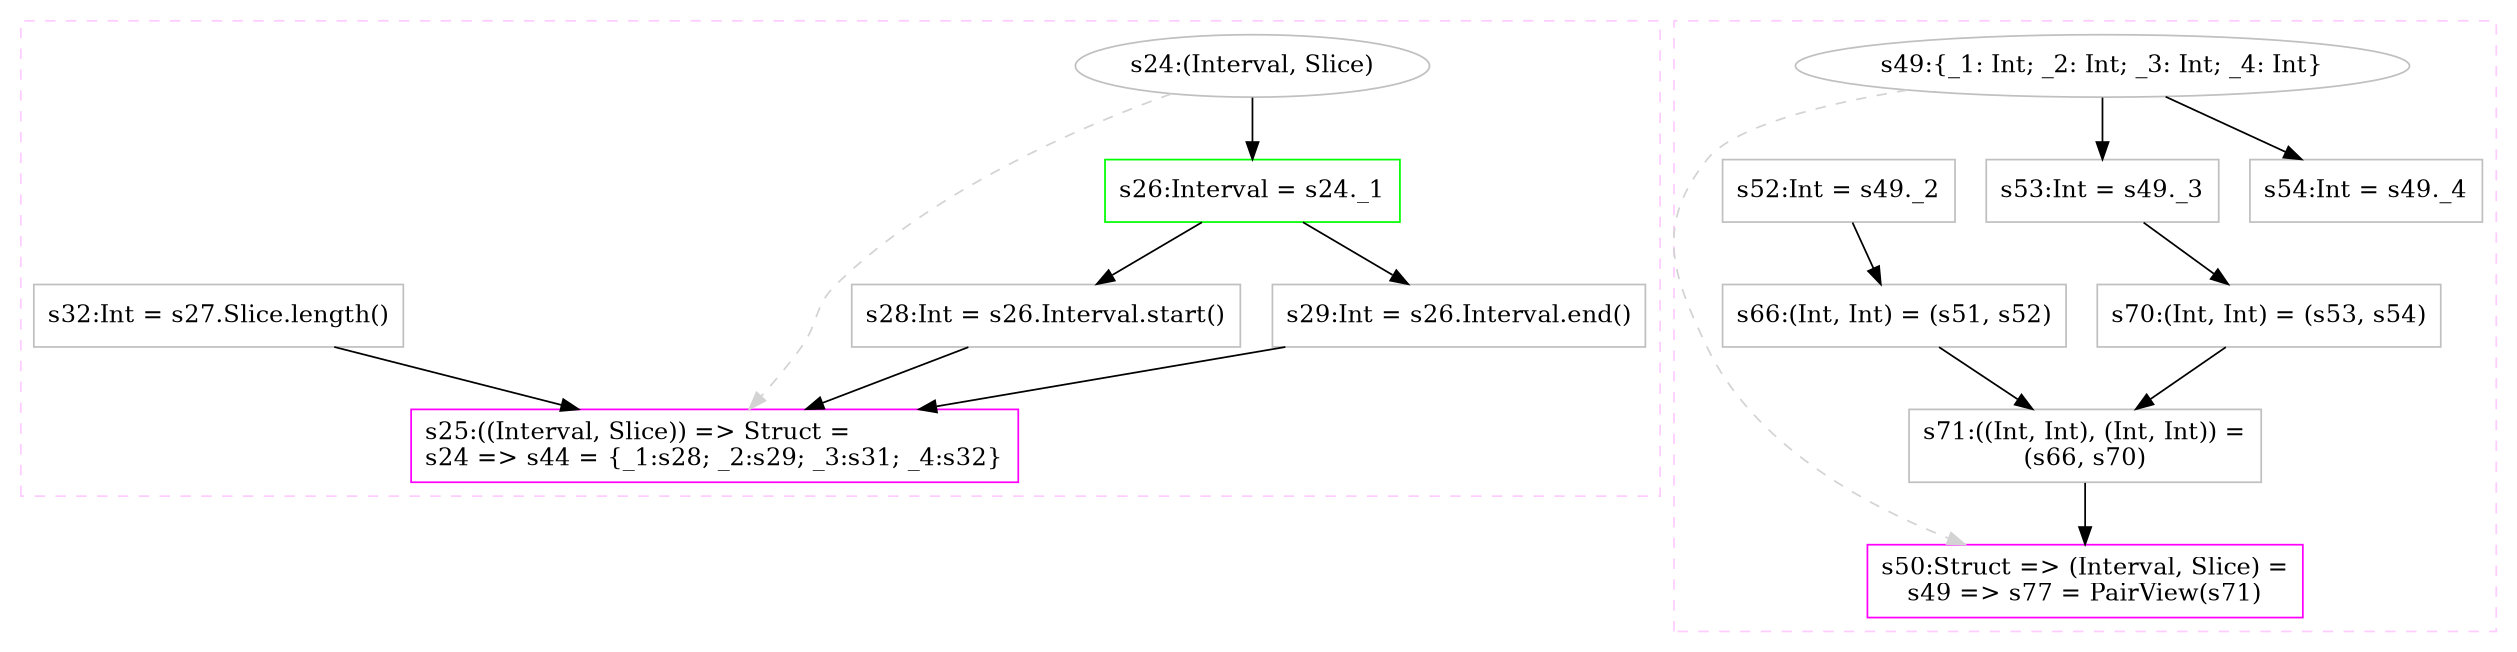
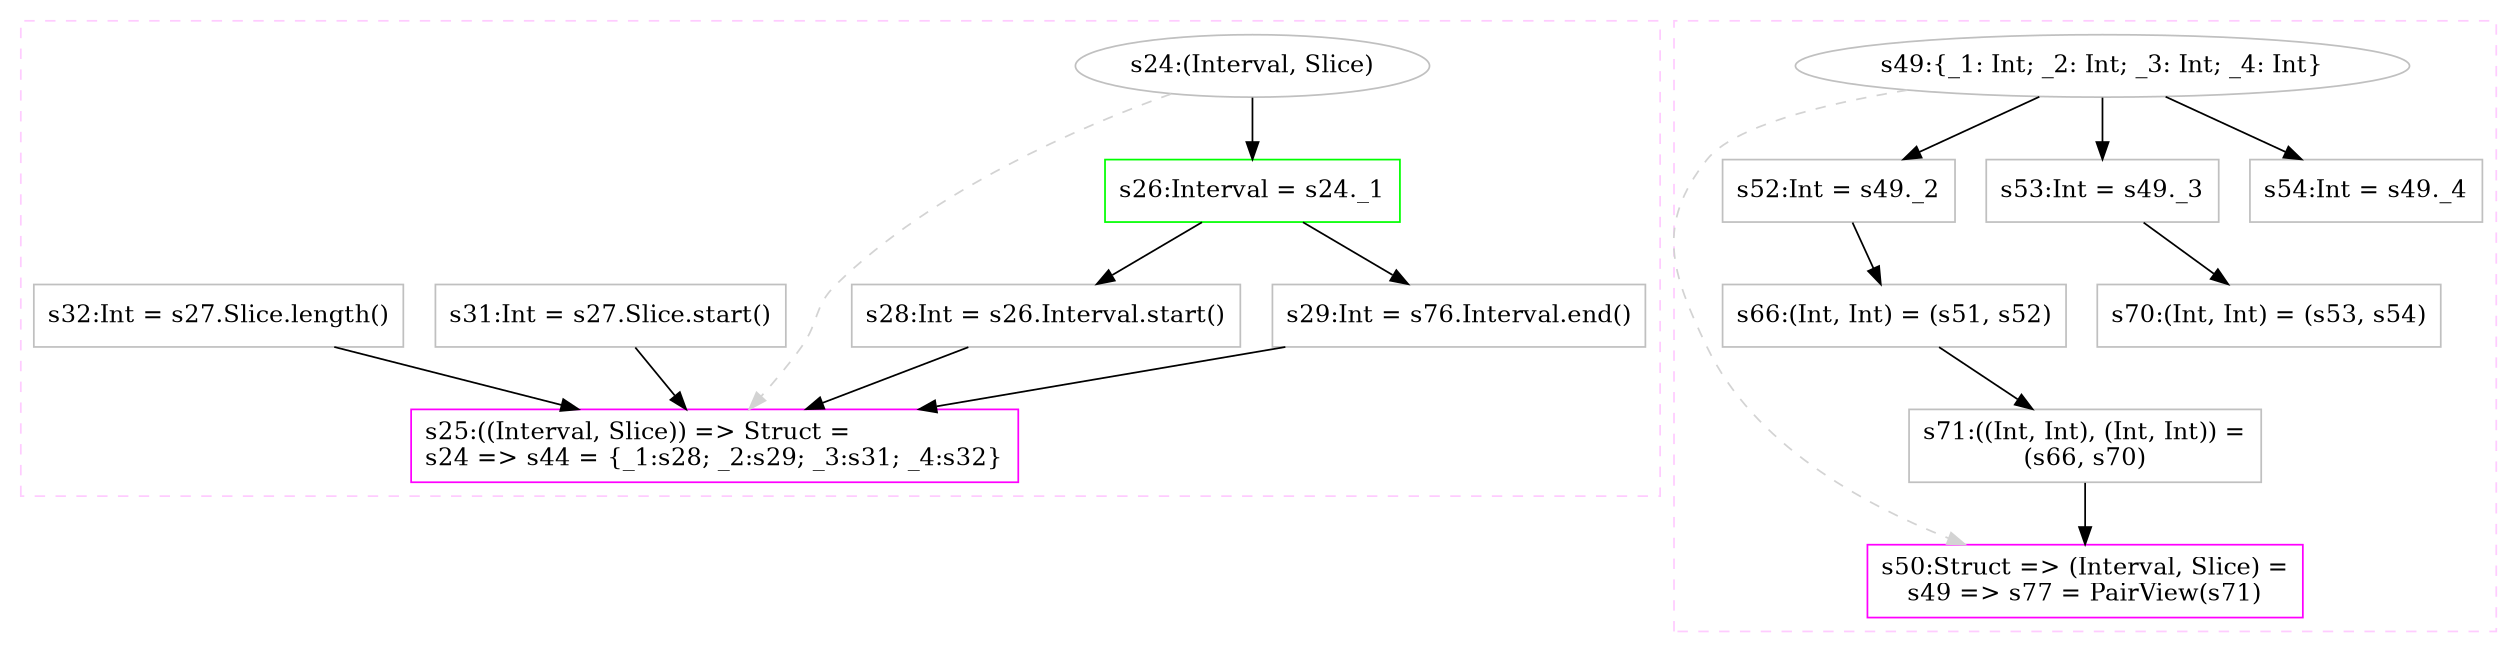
none -> (1979, 124)
none -> (611, 316)
(1459, 316) -> (1459, 316)
(2188, 373) -> none
